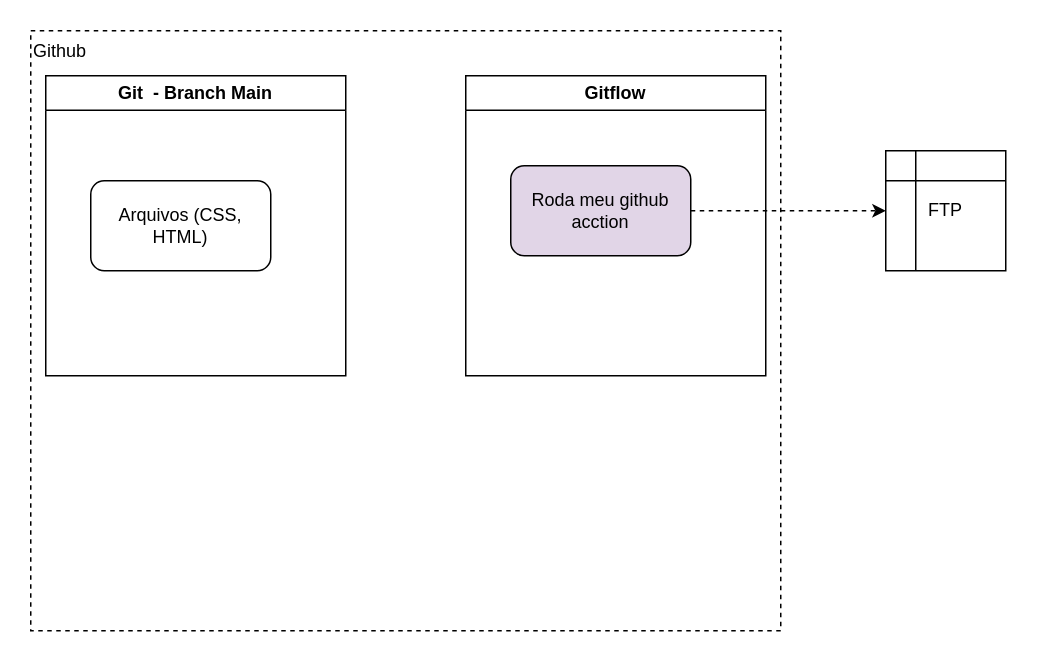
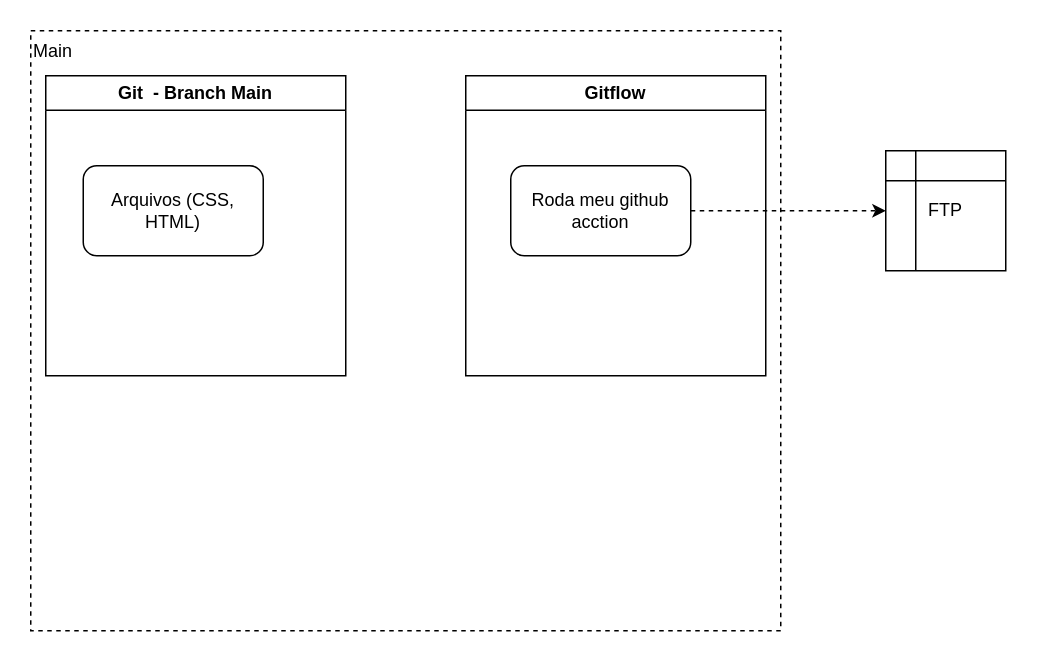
(62, 52) -> (52, 52)
(601, 211) -> (601, 211)
(181, 226) -> (173, 211)
